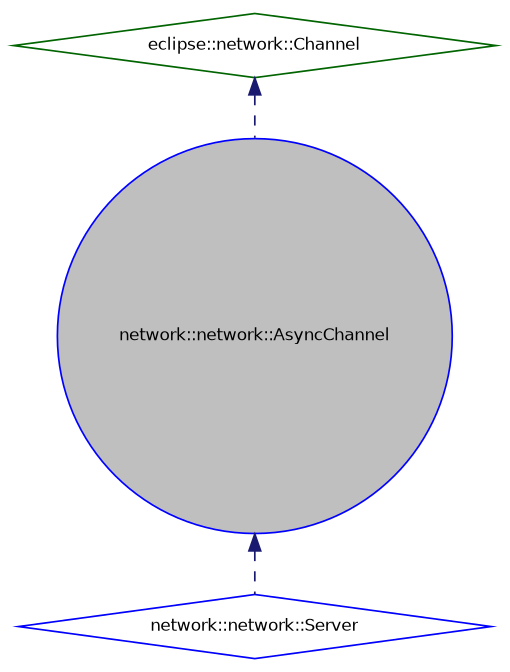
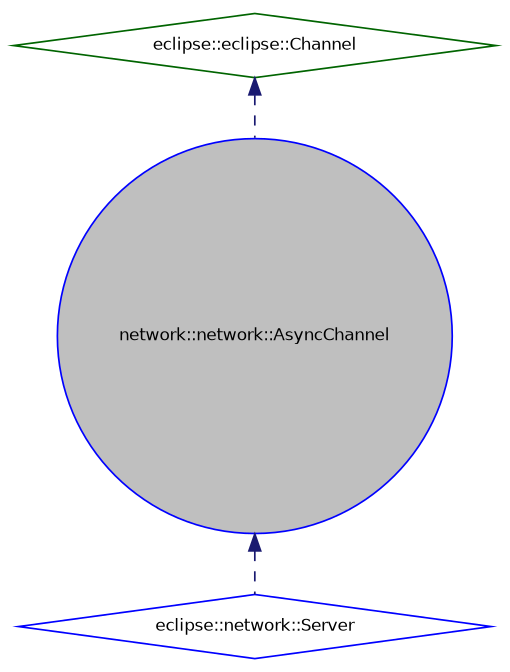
(255, 46) -> (255, 46)
(255, 627) -> (255, 627)
